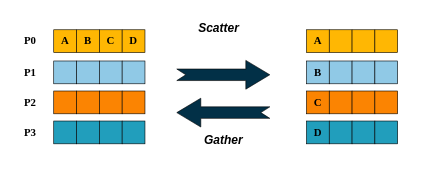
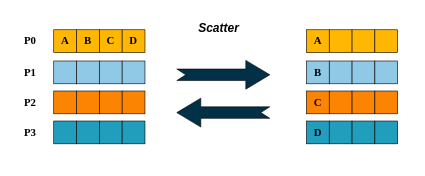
(223, 139) -> none
